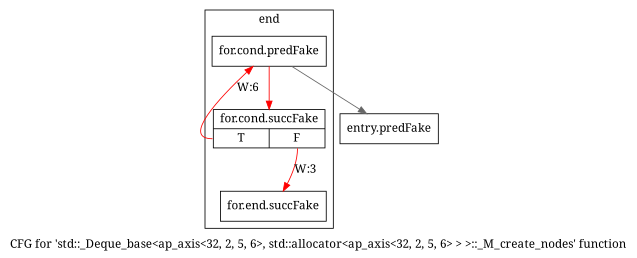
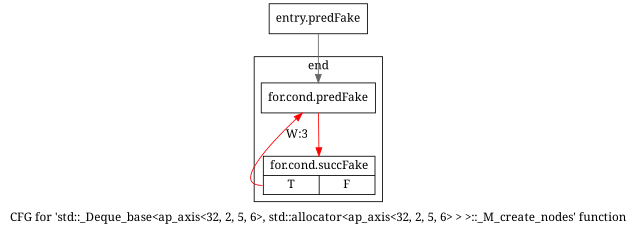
(248, 88) -> (297, 135)
(326, 88) -> (318, 51)
(273, 206) -> none
